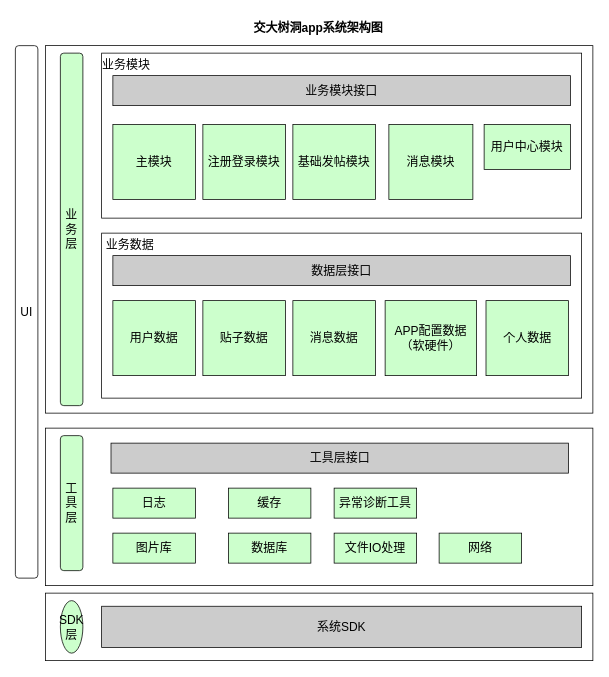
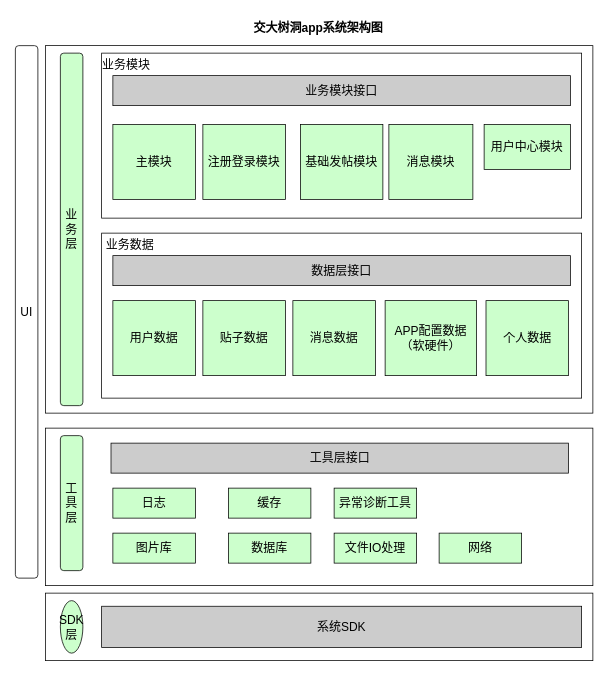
(334, 162) -> (342, 162)
